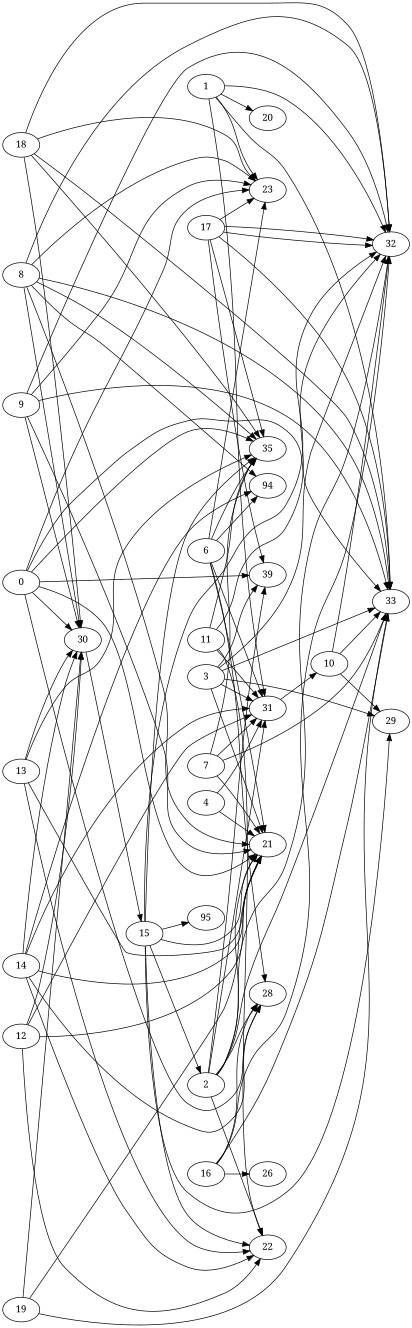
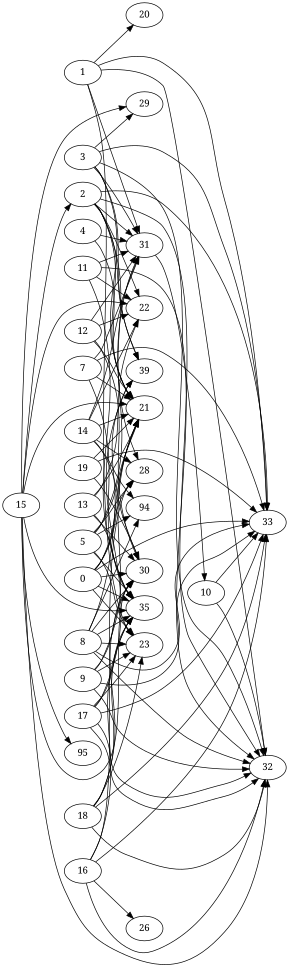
(206, 551) -> (83, 542)
(355, 688) -> none
none -> (109, 741)
(113, 783) -> (56, 760)
